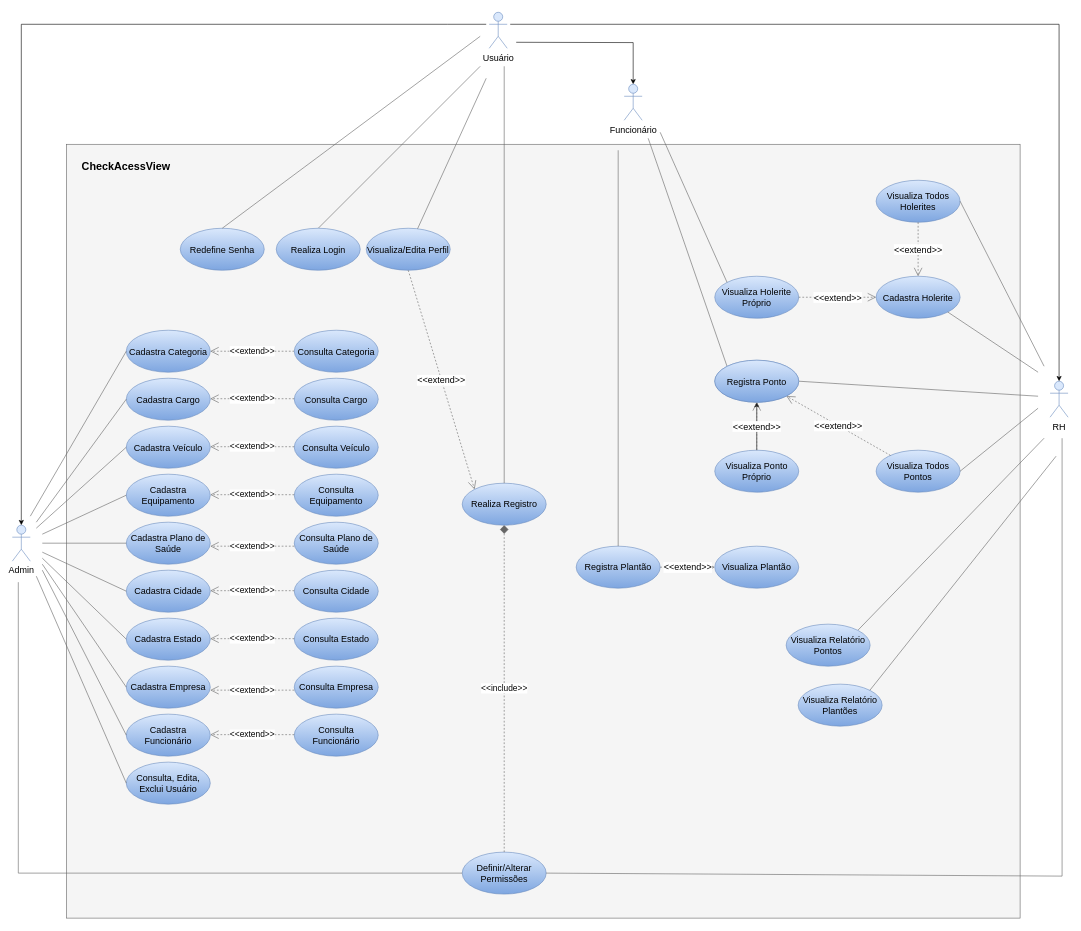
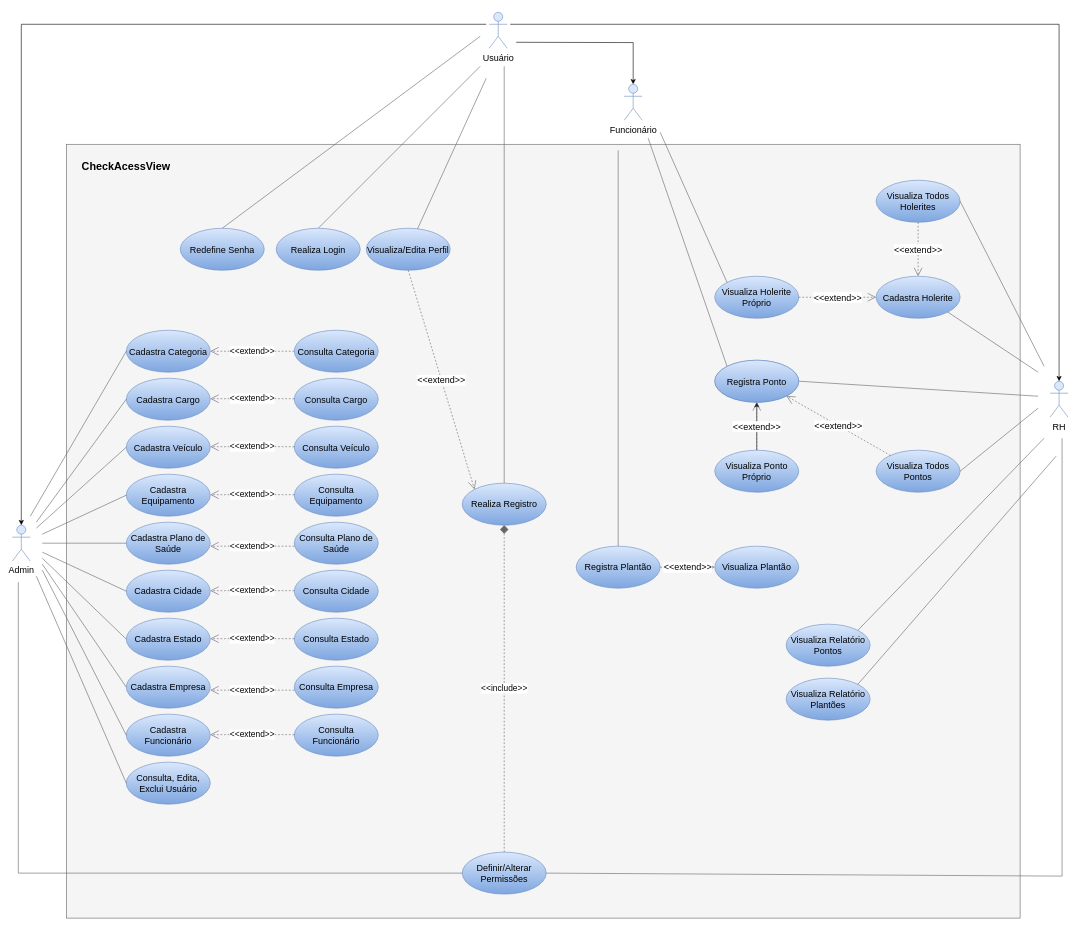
(840, 705) -> (828, 699)
